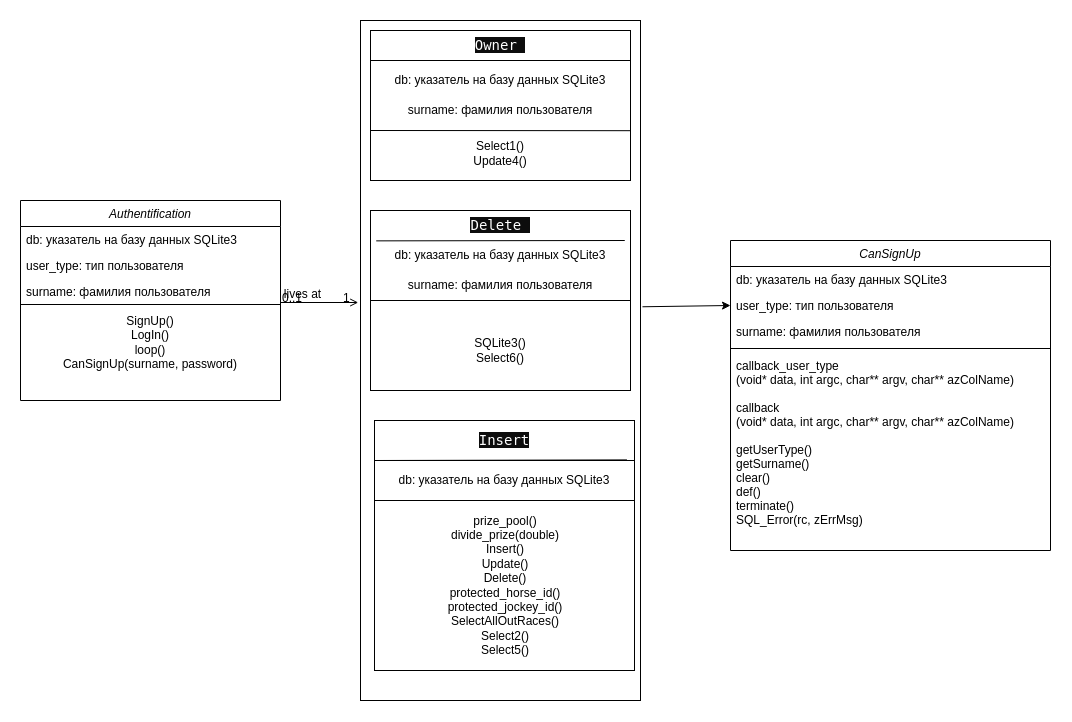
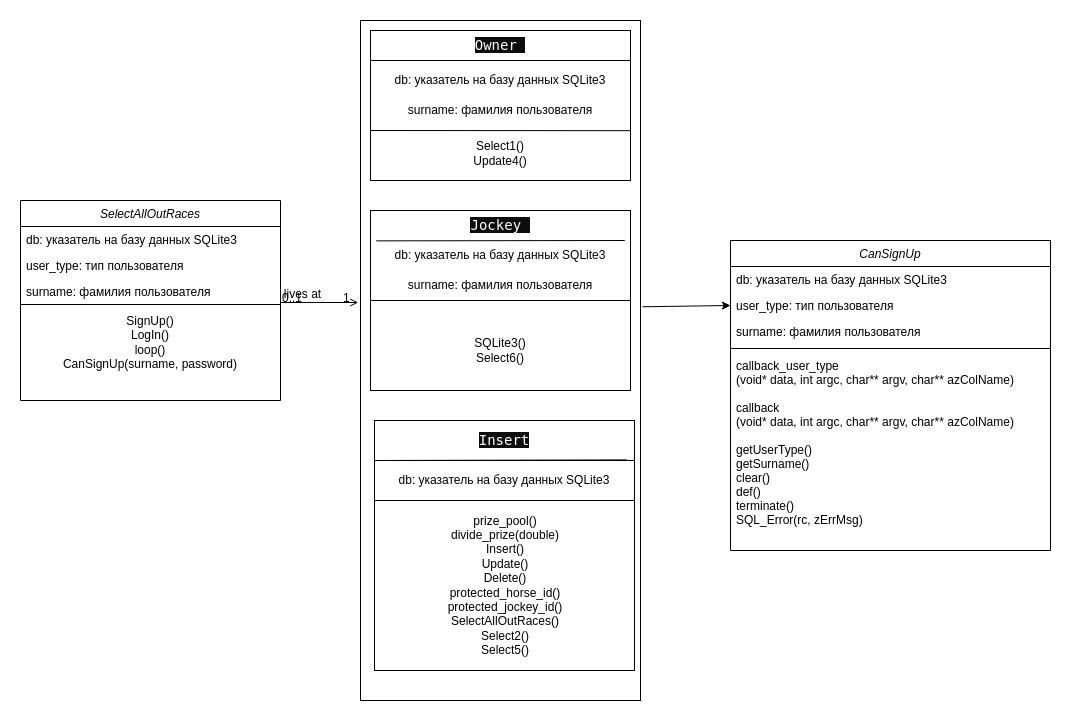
(150, 214) -> (150, 214)
(501, 226) -> (501, 226)
